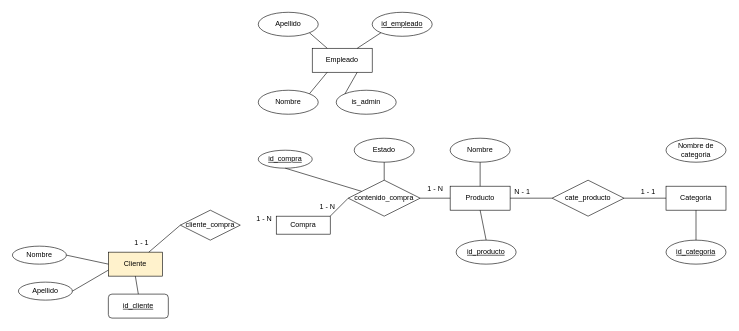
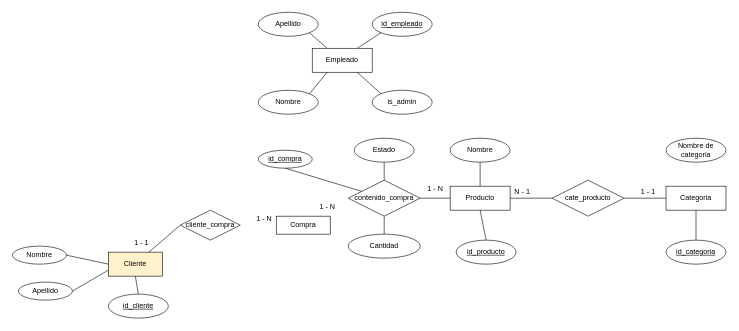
(366, 102) -> (402, 102)
(339, 208) -> none
none -> (384, 225)
none -> (384, 246)
(138, 306) -> (138, 306)
